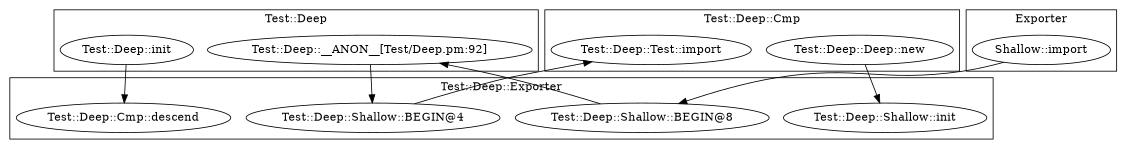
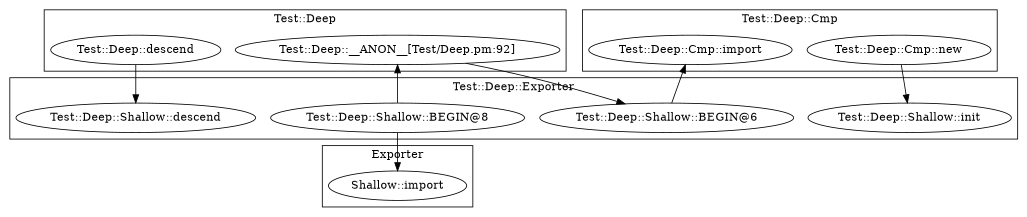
(127, 50) -> (136, 50)
(651, 50) -> (690, 50)
(860, 50) -> (899, 50)
(844, 73) -> (398, 151)
(124, 118) -> (136, 118)
(373, 118) -> (667, 118)
